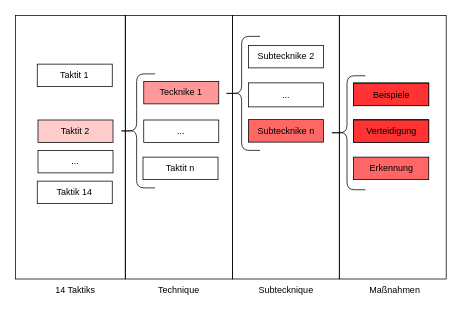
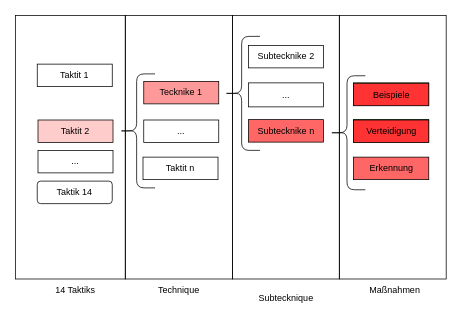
(75, 192) -> (75, 192)
(286, 291) -> (286, 298)
